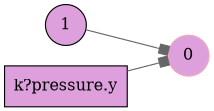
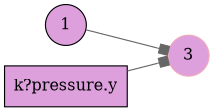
(189, 56) -> (189, 56)
